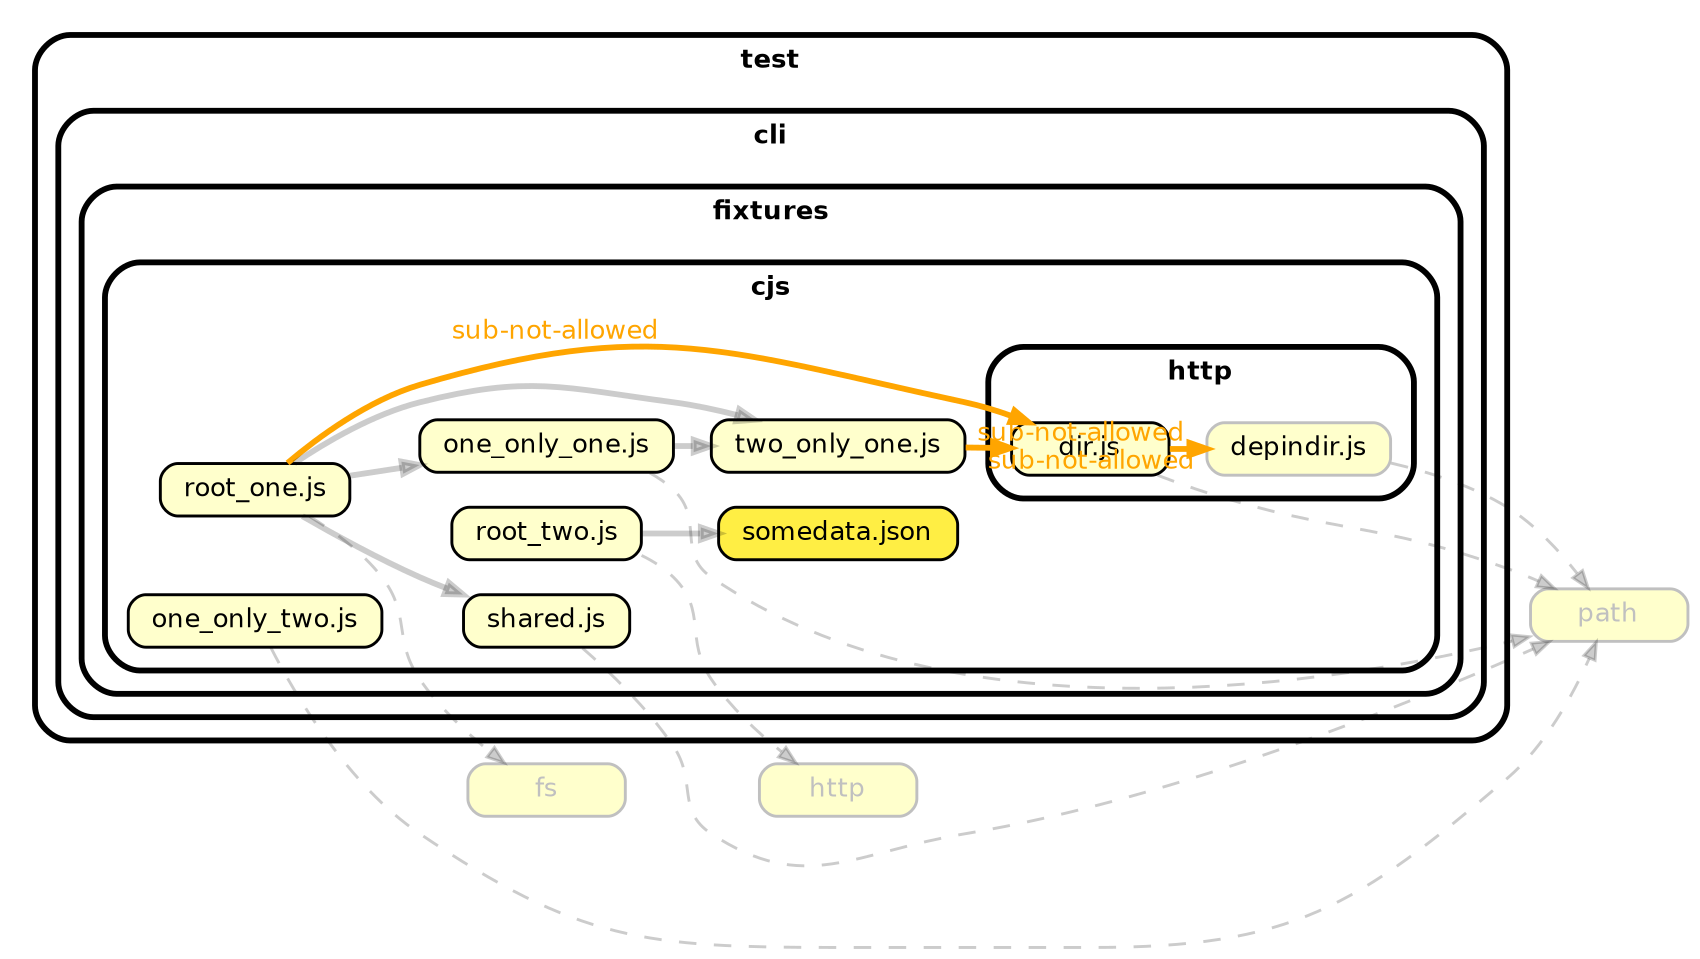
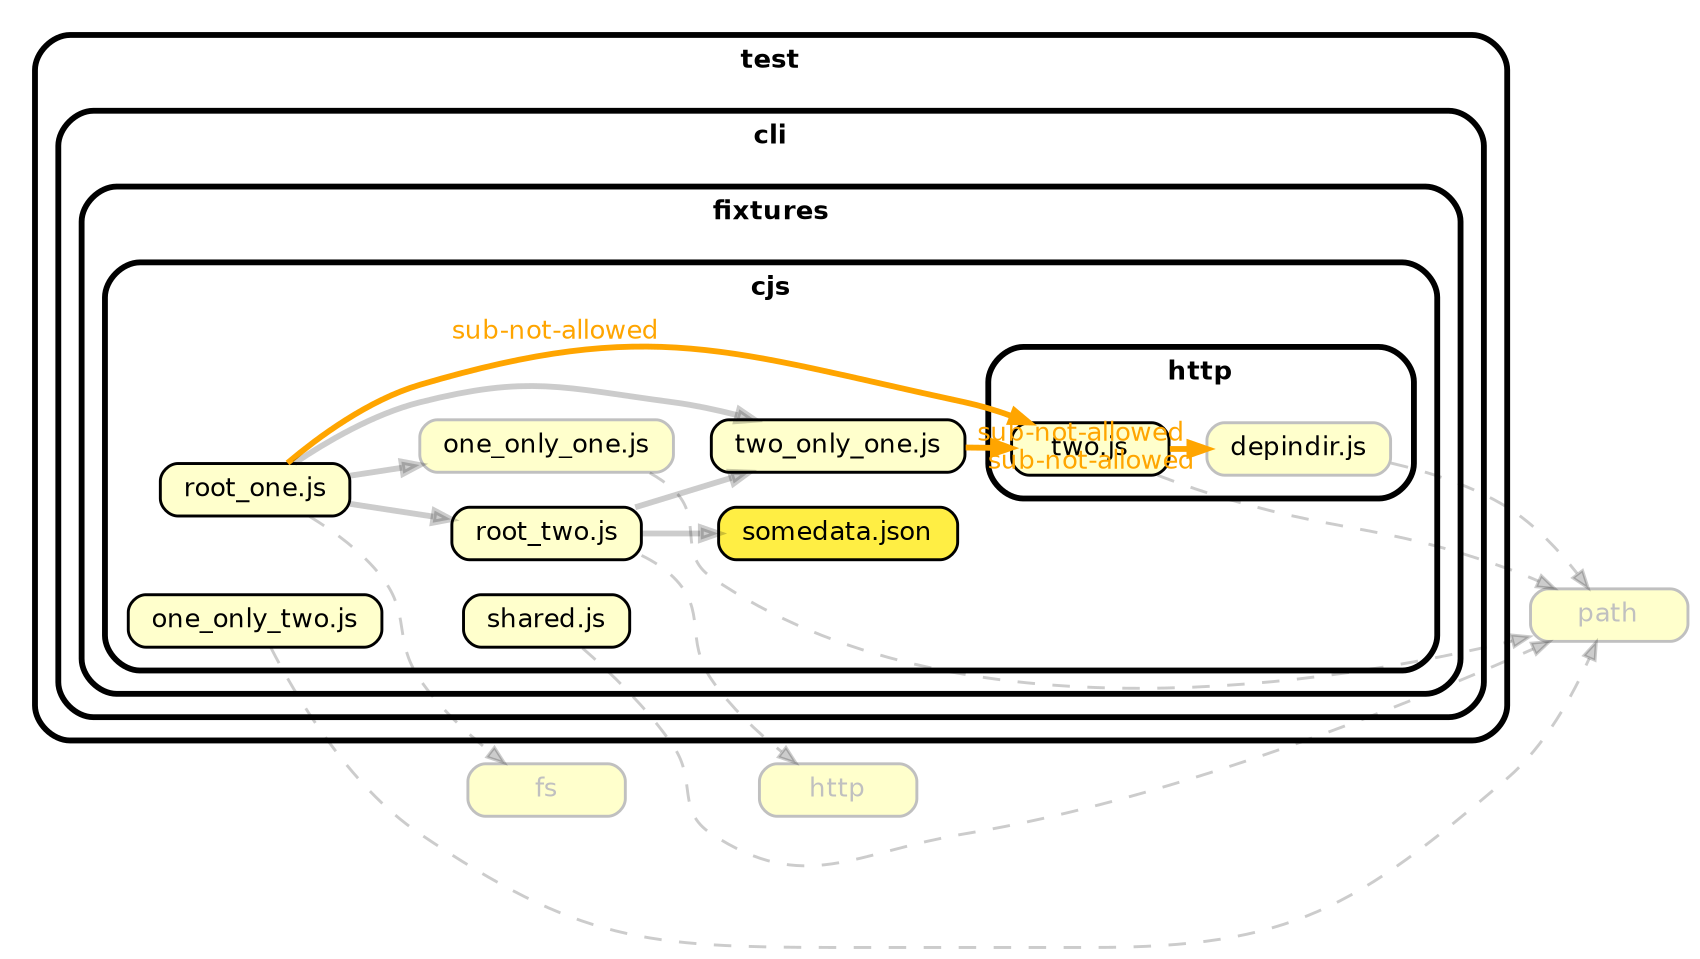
(547, 446) -> (547, 446)
(683, 446) -> (698, 488)
(1090, 449) -> (1090, 449)
(399, 567) -> (392, 510)
